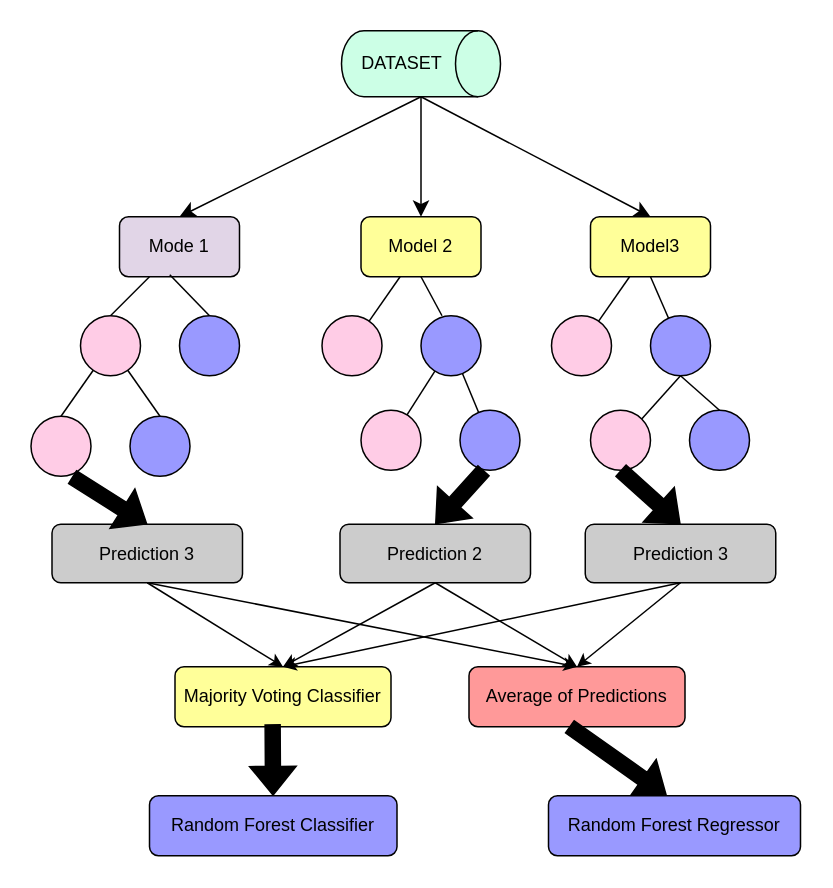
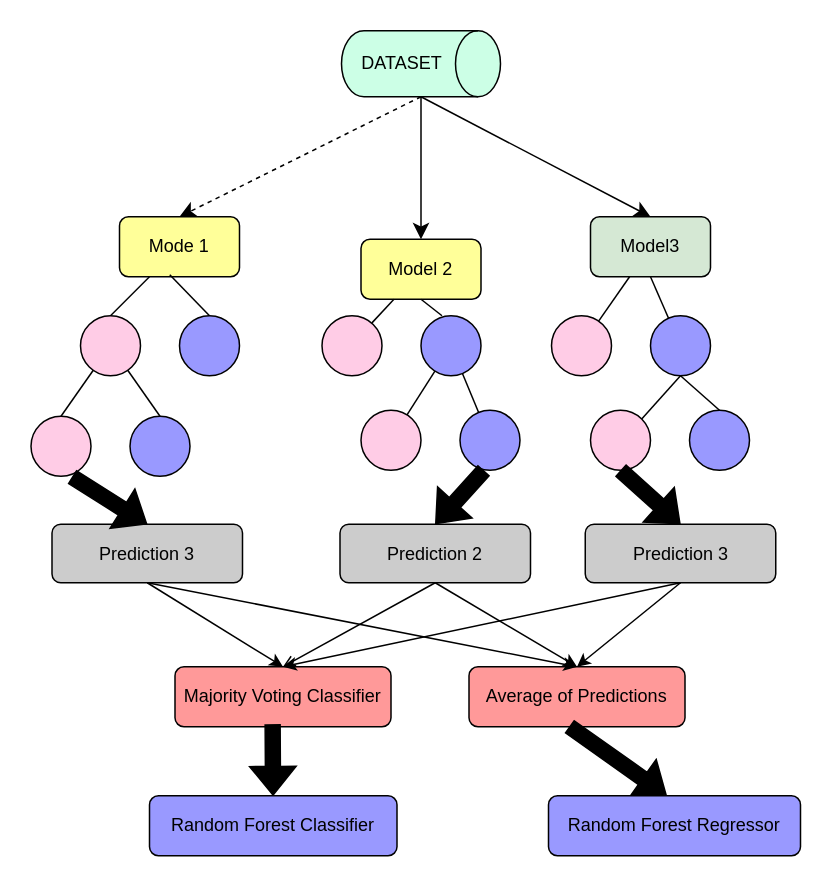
(306, 154) -> (306, 154)
(179, 247) -> (179, 247)
(421, 247) -> (421, 269)
(650, 247) -> (650, 247)
(293, 661) -> (291, 662)
(283, 697) -> (283, 697)
